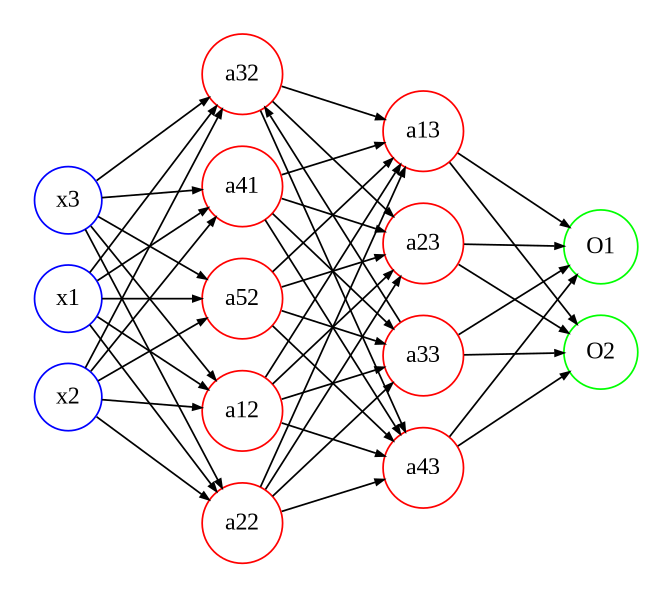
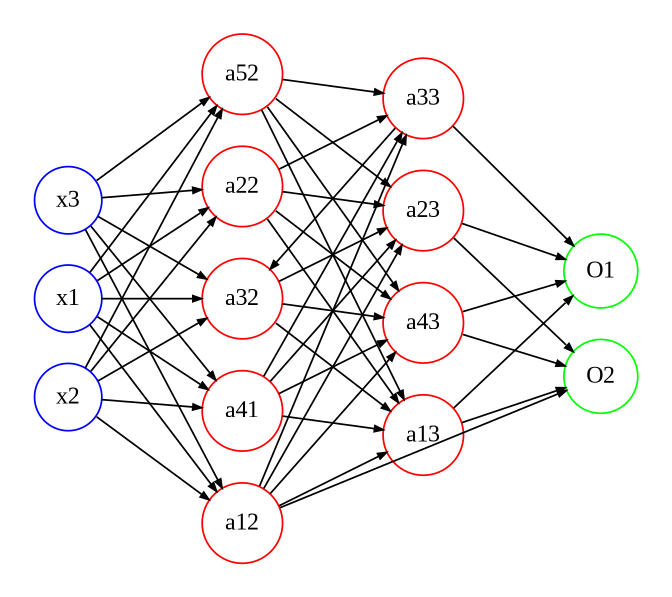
(500, 354) -> (419, 451)
